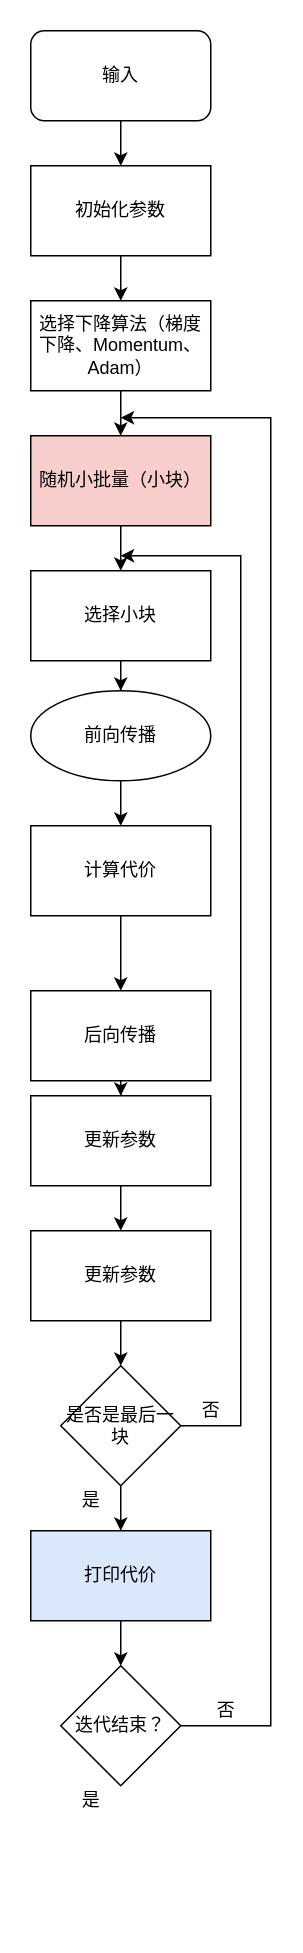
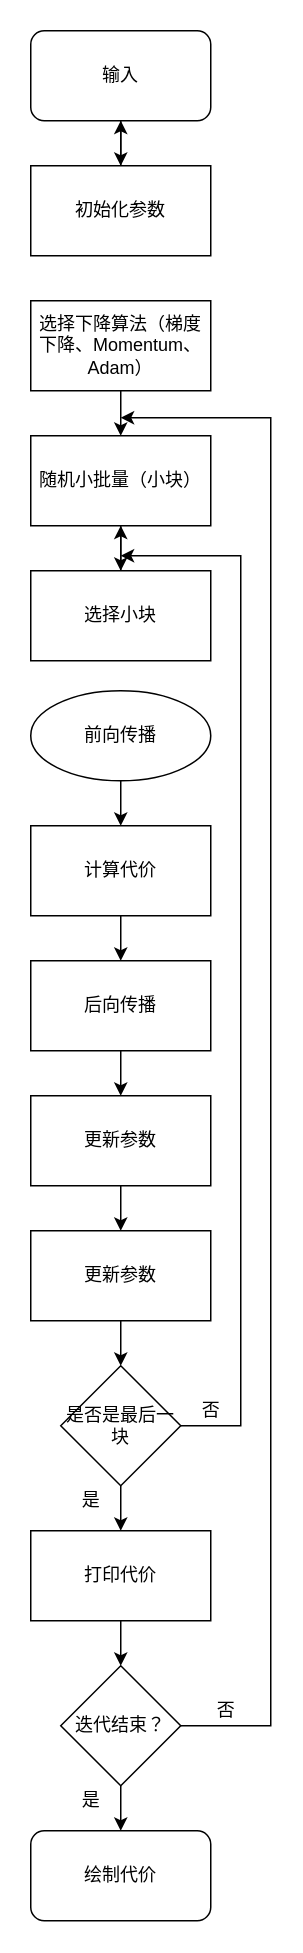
(121, 284) -> (121, 164)
(121, 481) -> (121, 481)
(121, 681) -> (121, 569)
(121, 1036) -> (121, 1006)
(121, 1576) -> (121, 1576)
none -> (121, 1814)
none -> (121, 1876)
